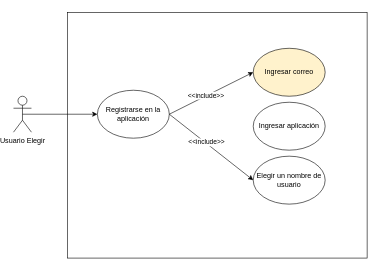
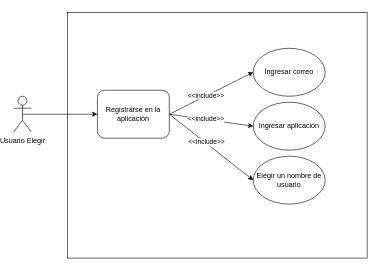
(290, 72) -> (290, 72)
(134, 114) -> (134, 114)
none -> (212, 120)
